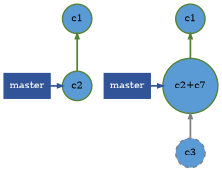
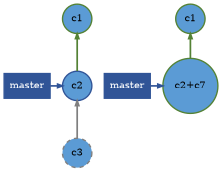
(77, 86) -> (77, 86)
(190, 128) -> (77, 122)
